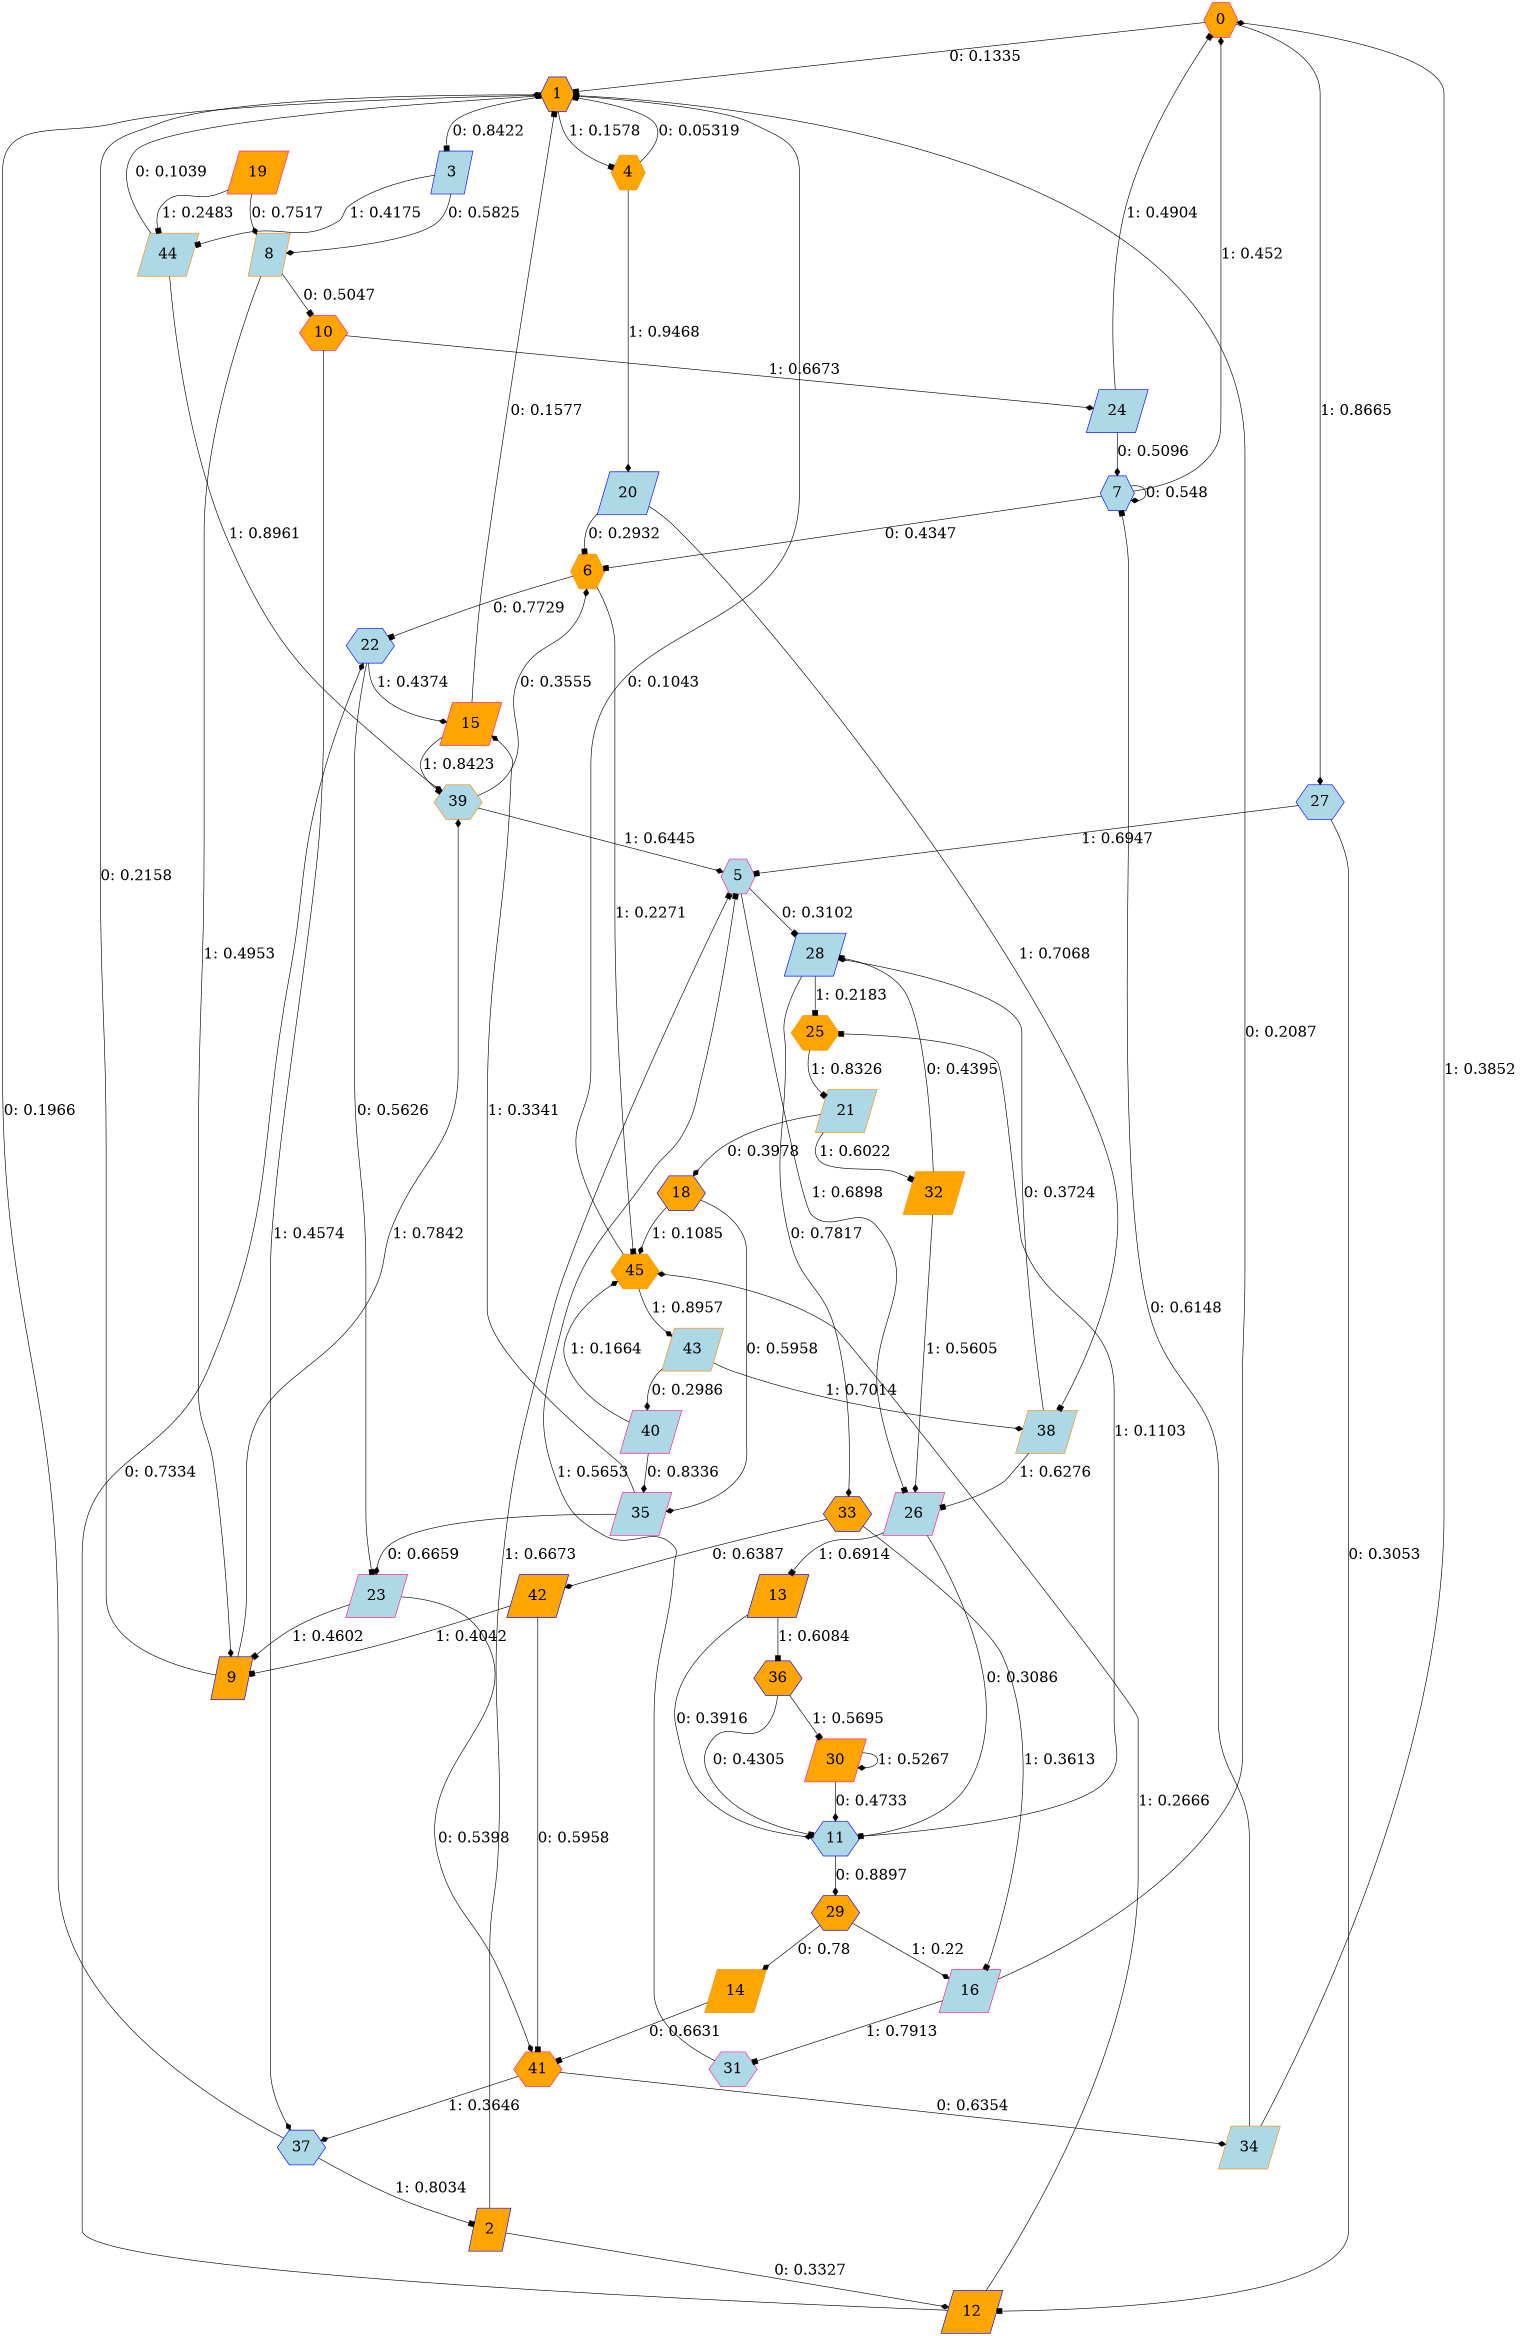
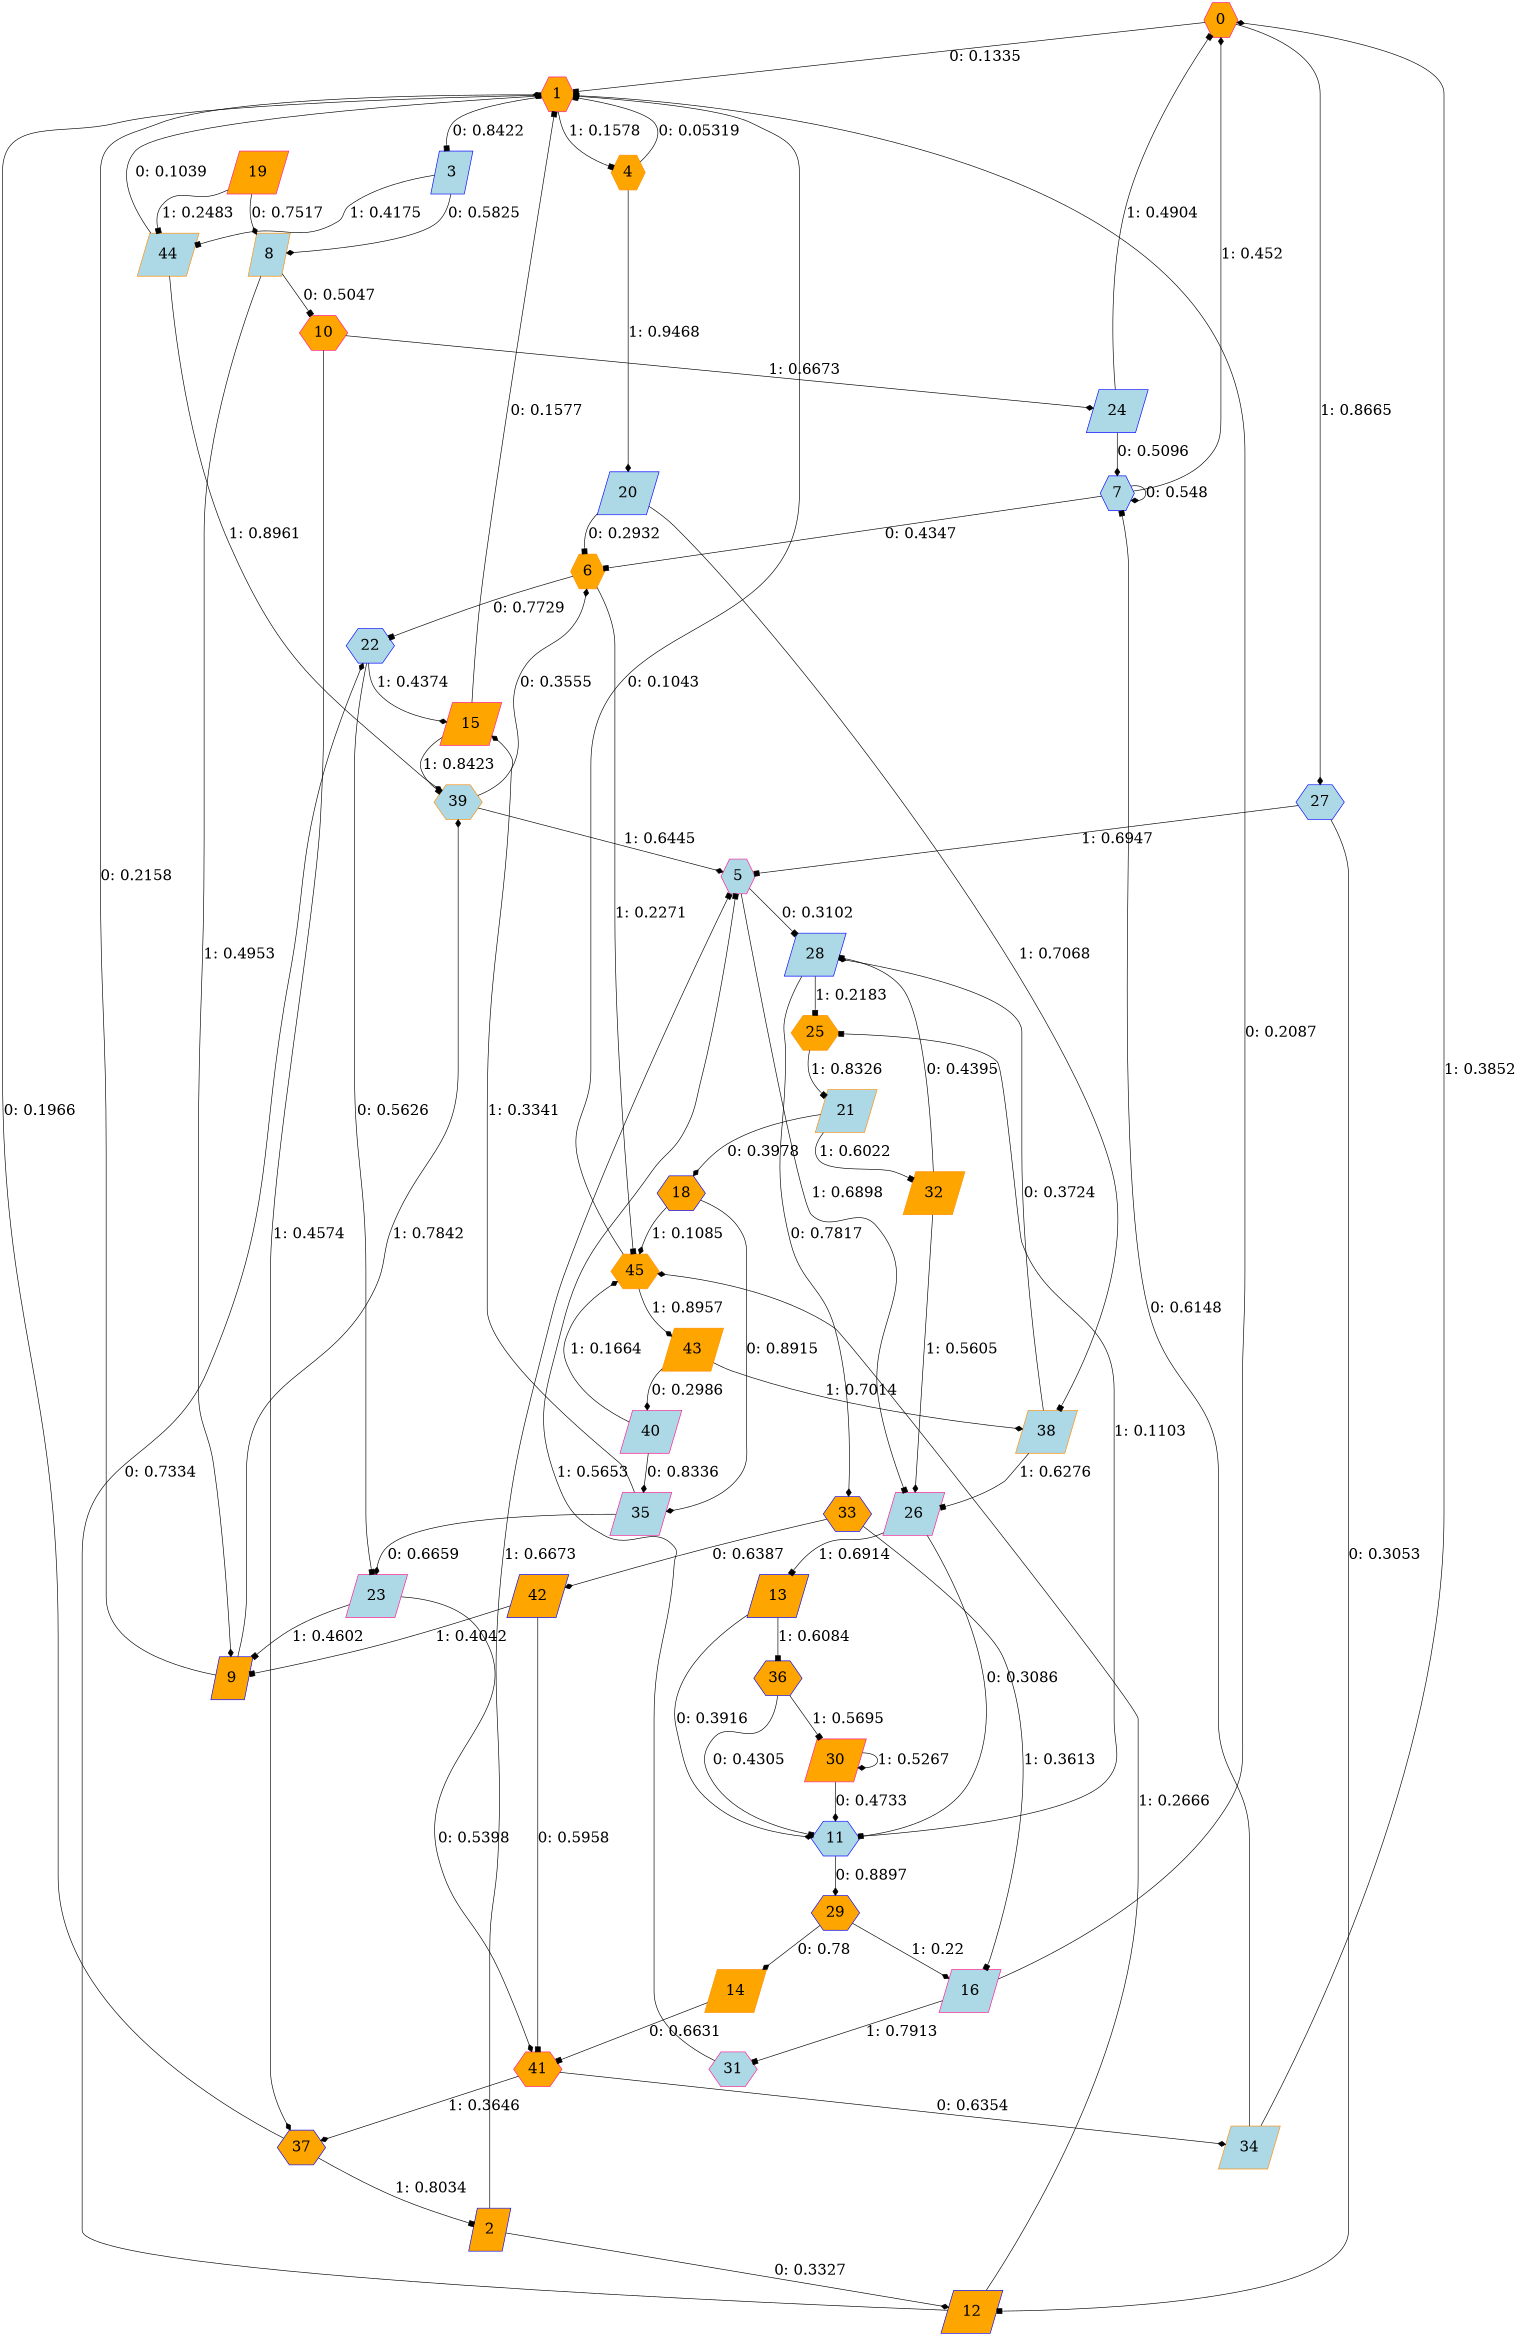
(557, 94) -> (557, 94)
(693, 1350) -> (693, 1350)
(789, 1350) -> (789, 1350)
(301, 2148) -> (301, 2148)
